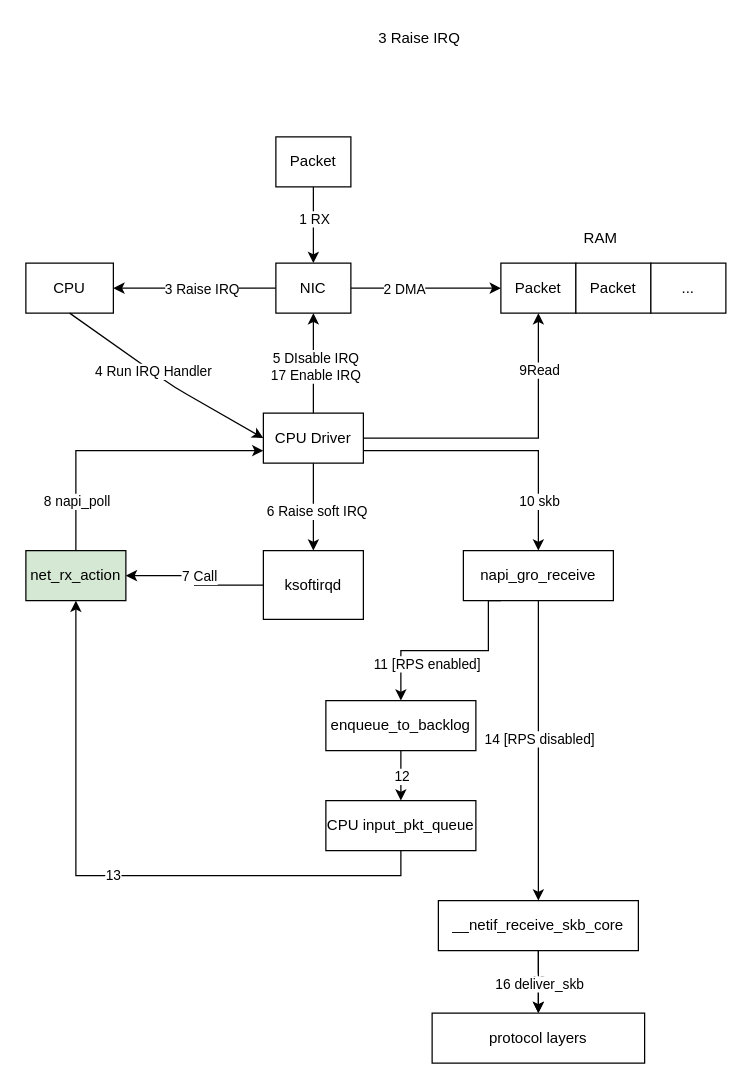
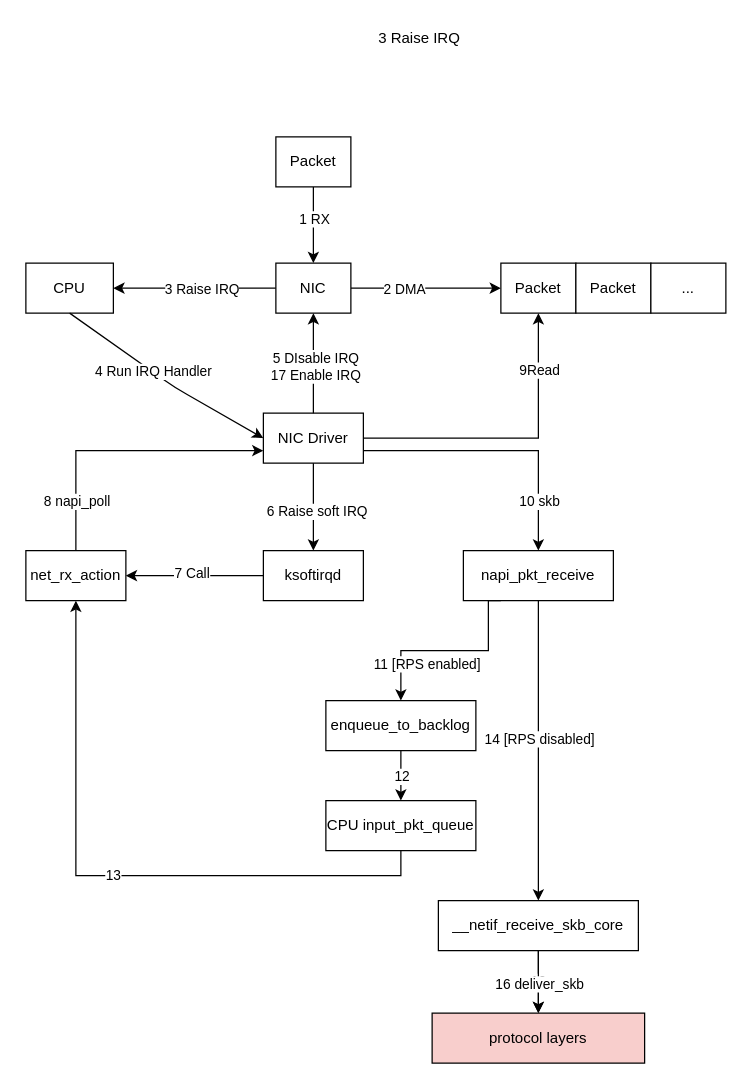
(601, 238) -> none
(313, 438) -> (313, 438)
(76, 576) -> (76, 576)
(538, 576) -> (538, 576)
(313, 585) -> (313, 576)
(538, 1038) -> (538, 1038)
